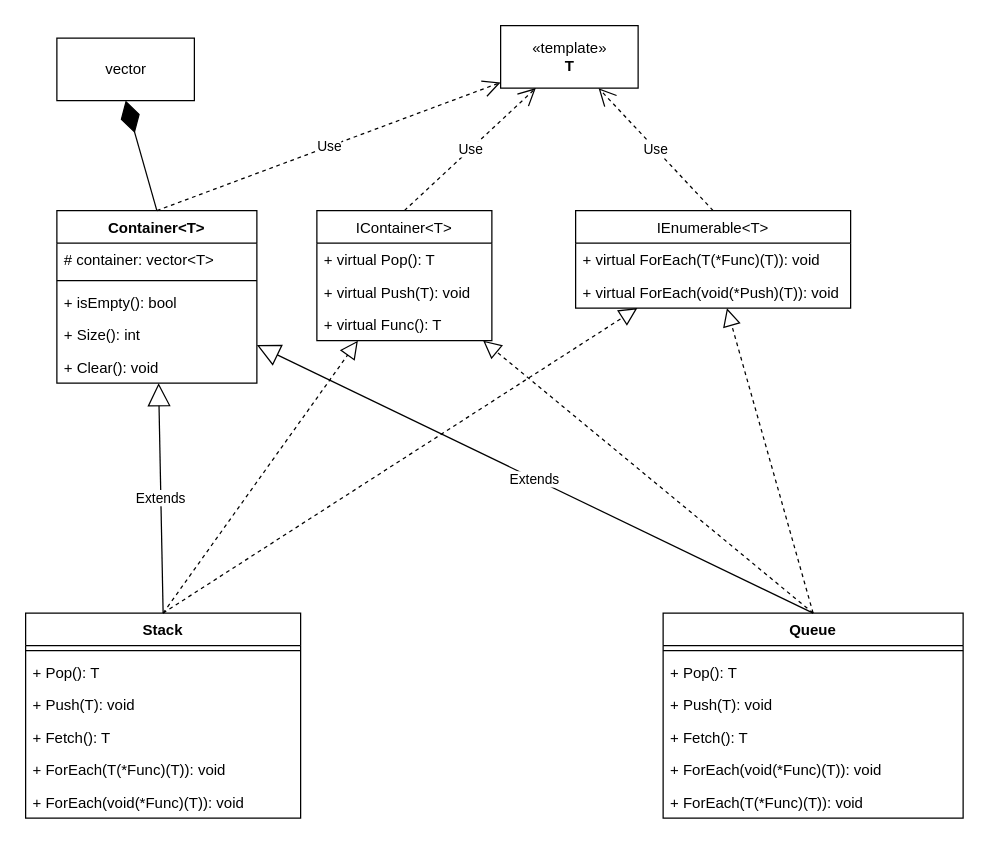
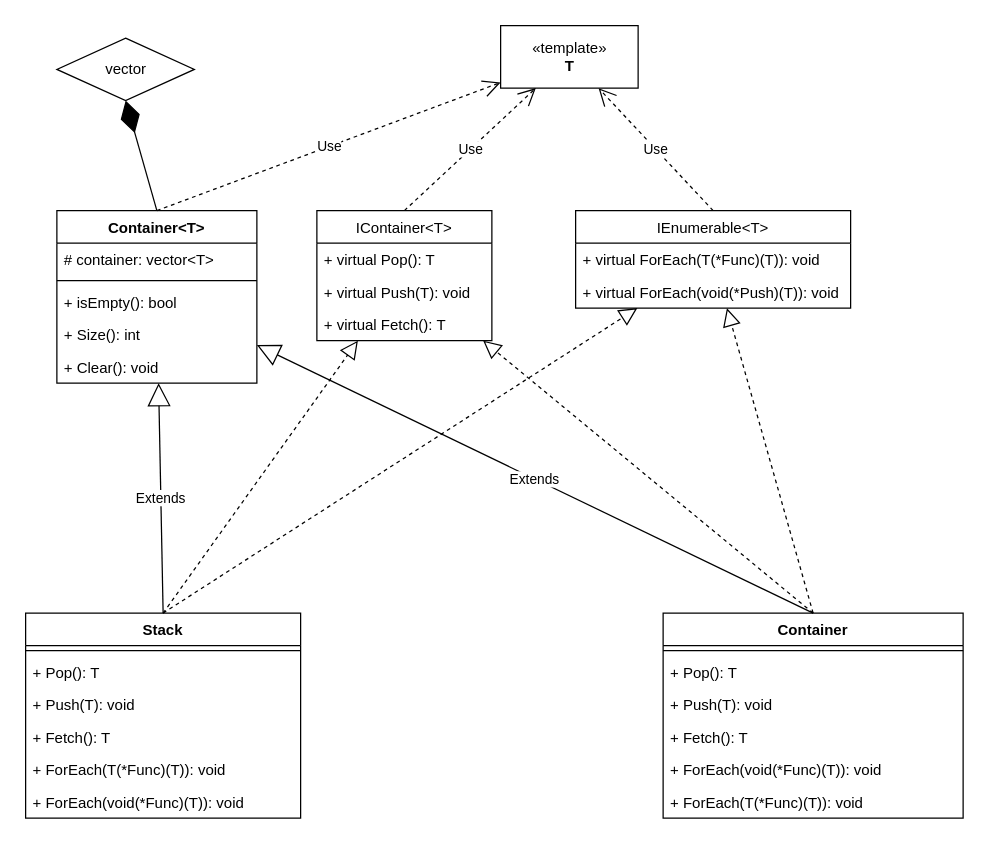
(126, 69) -> (126, 69)
(392, 325) -> (396, 325)
(813, 630) -> (813, 630)
